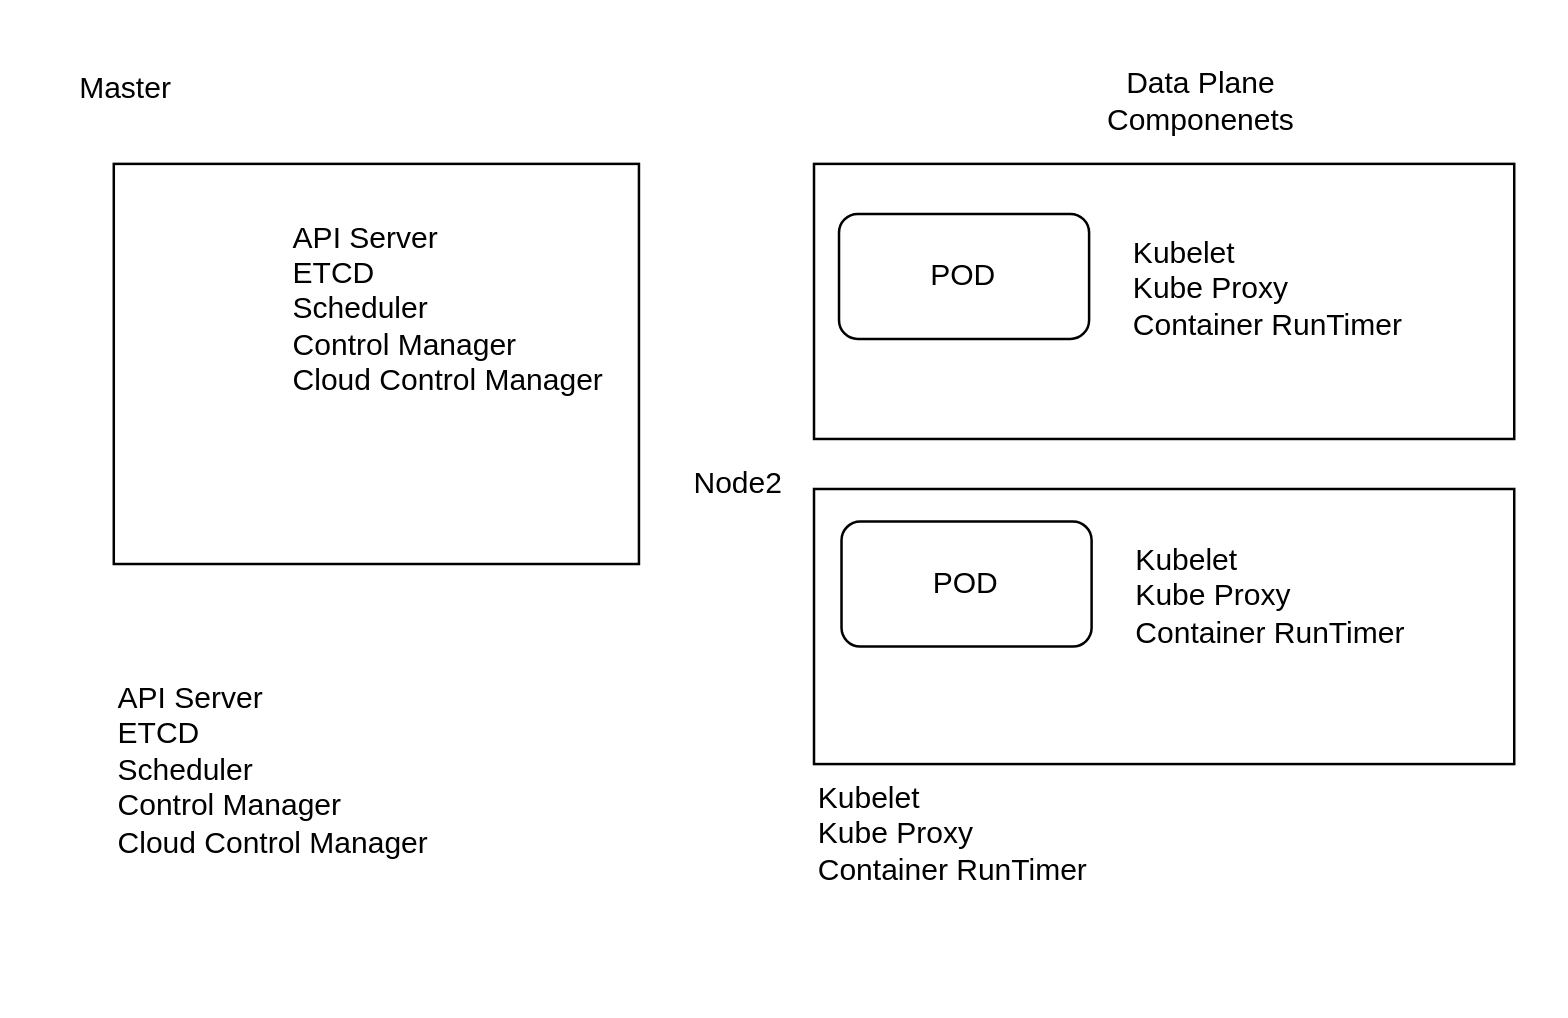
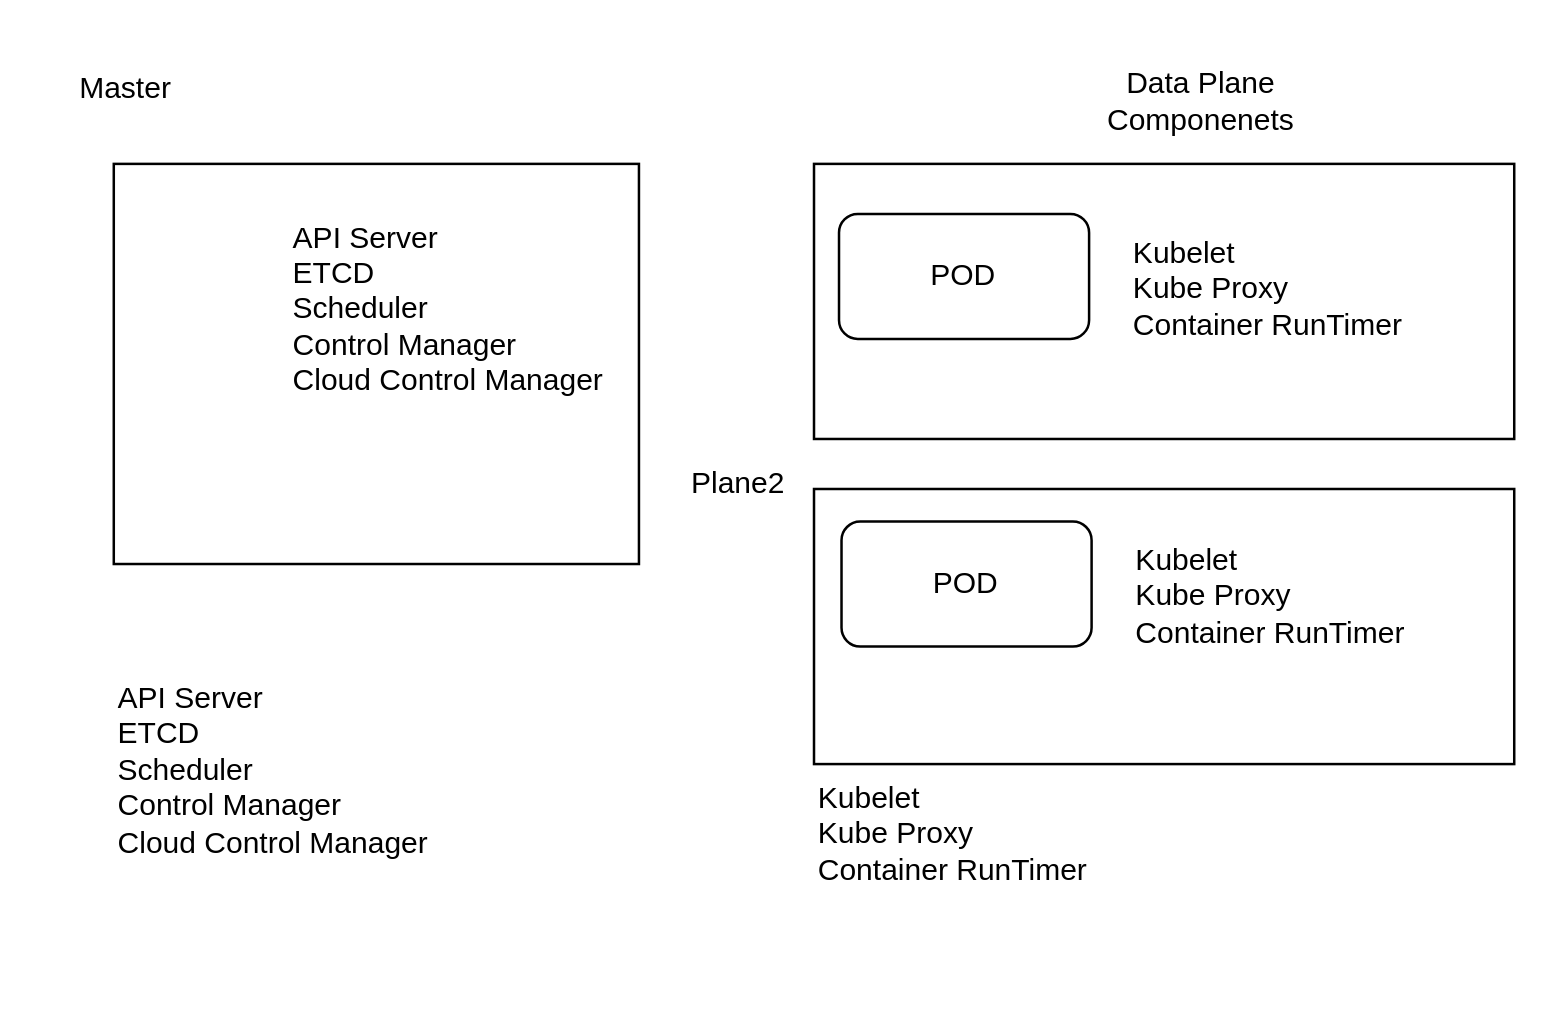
(739, 484) -> (739, 484)
